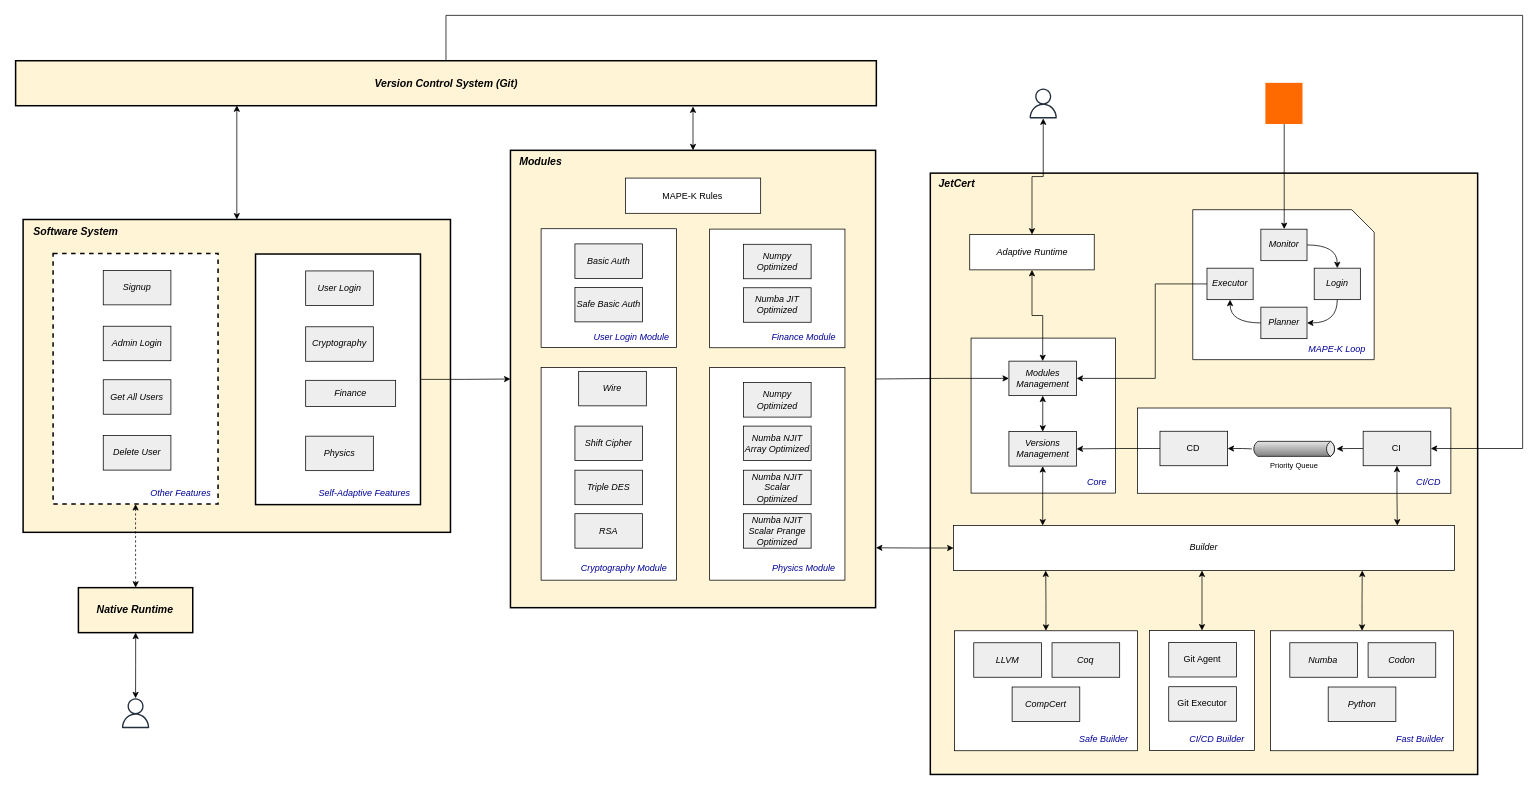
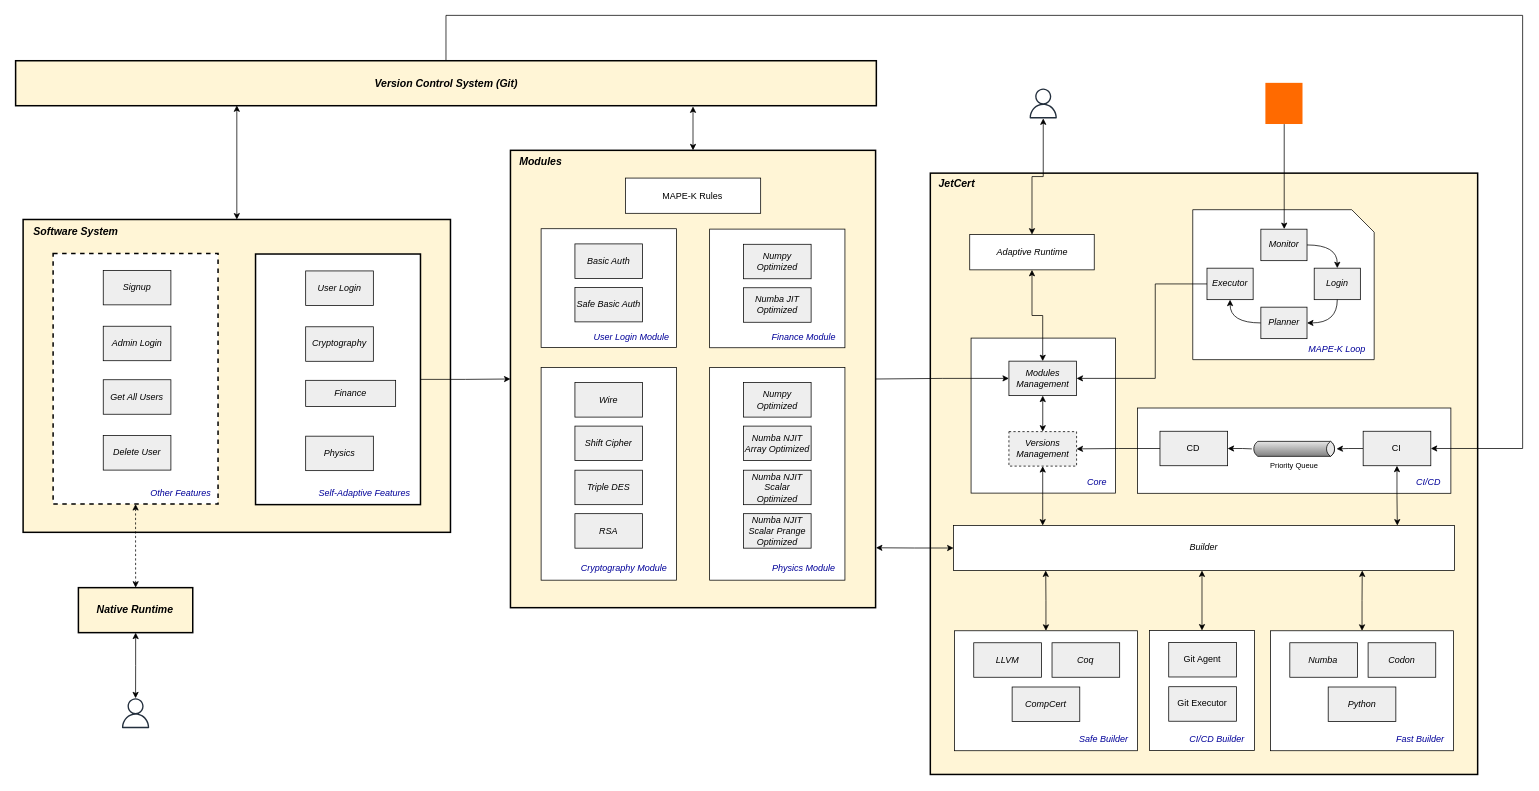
(612, 389) -> (609, 400)
(1043, 449) -> (1043, 449)
